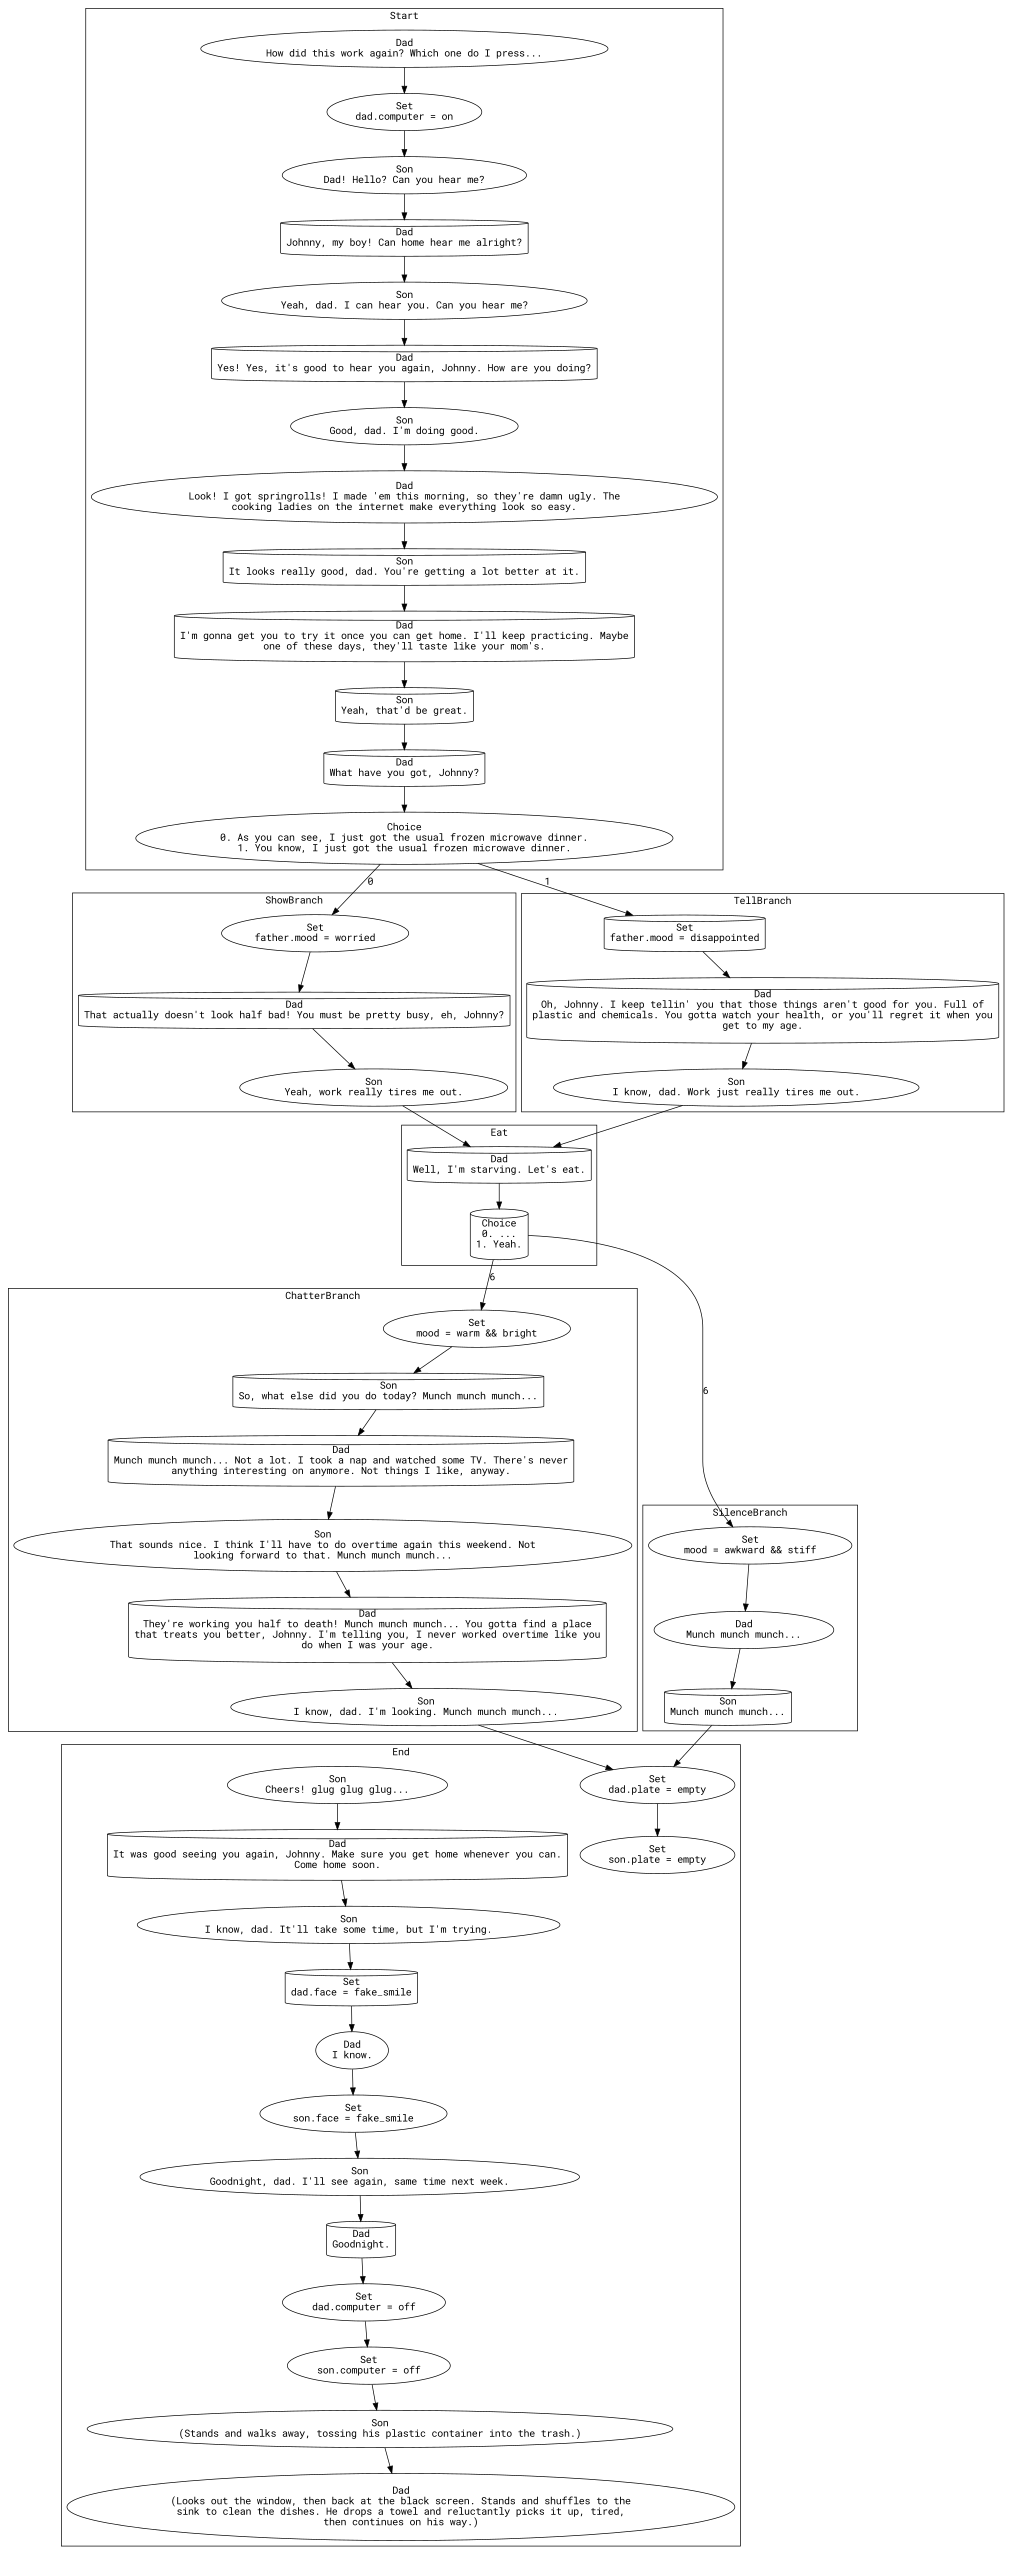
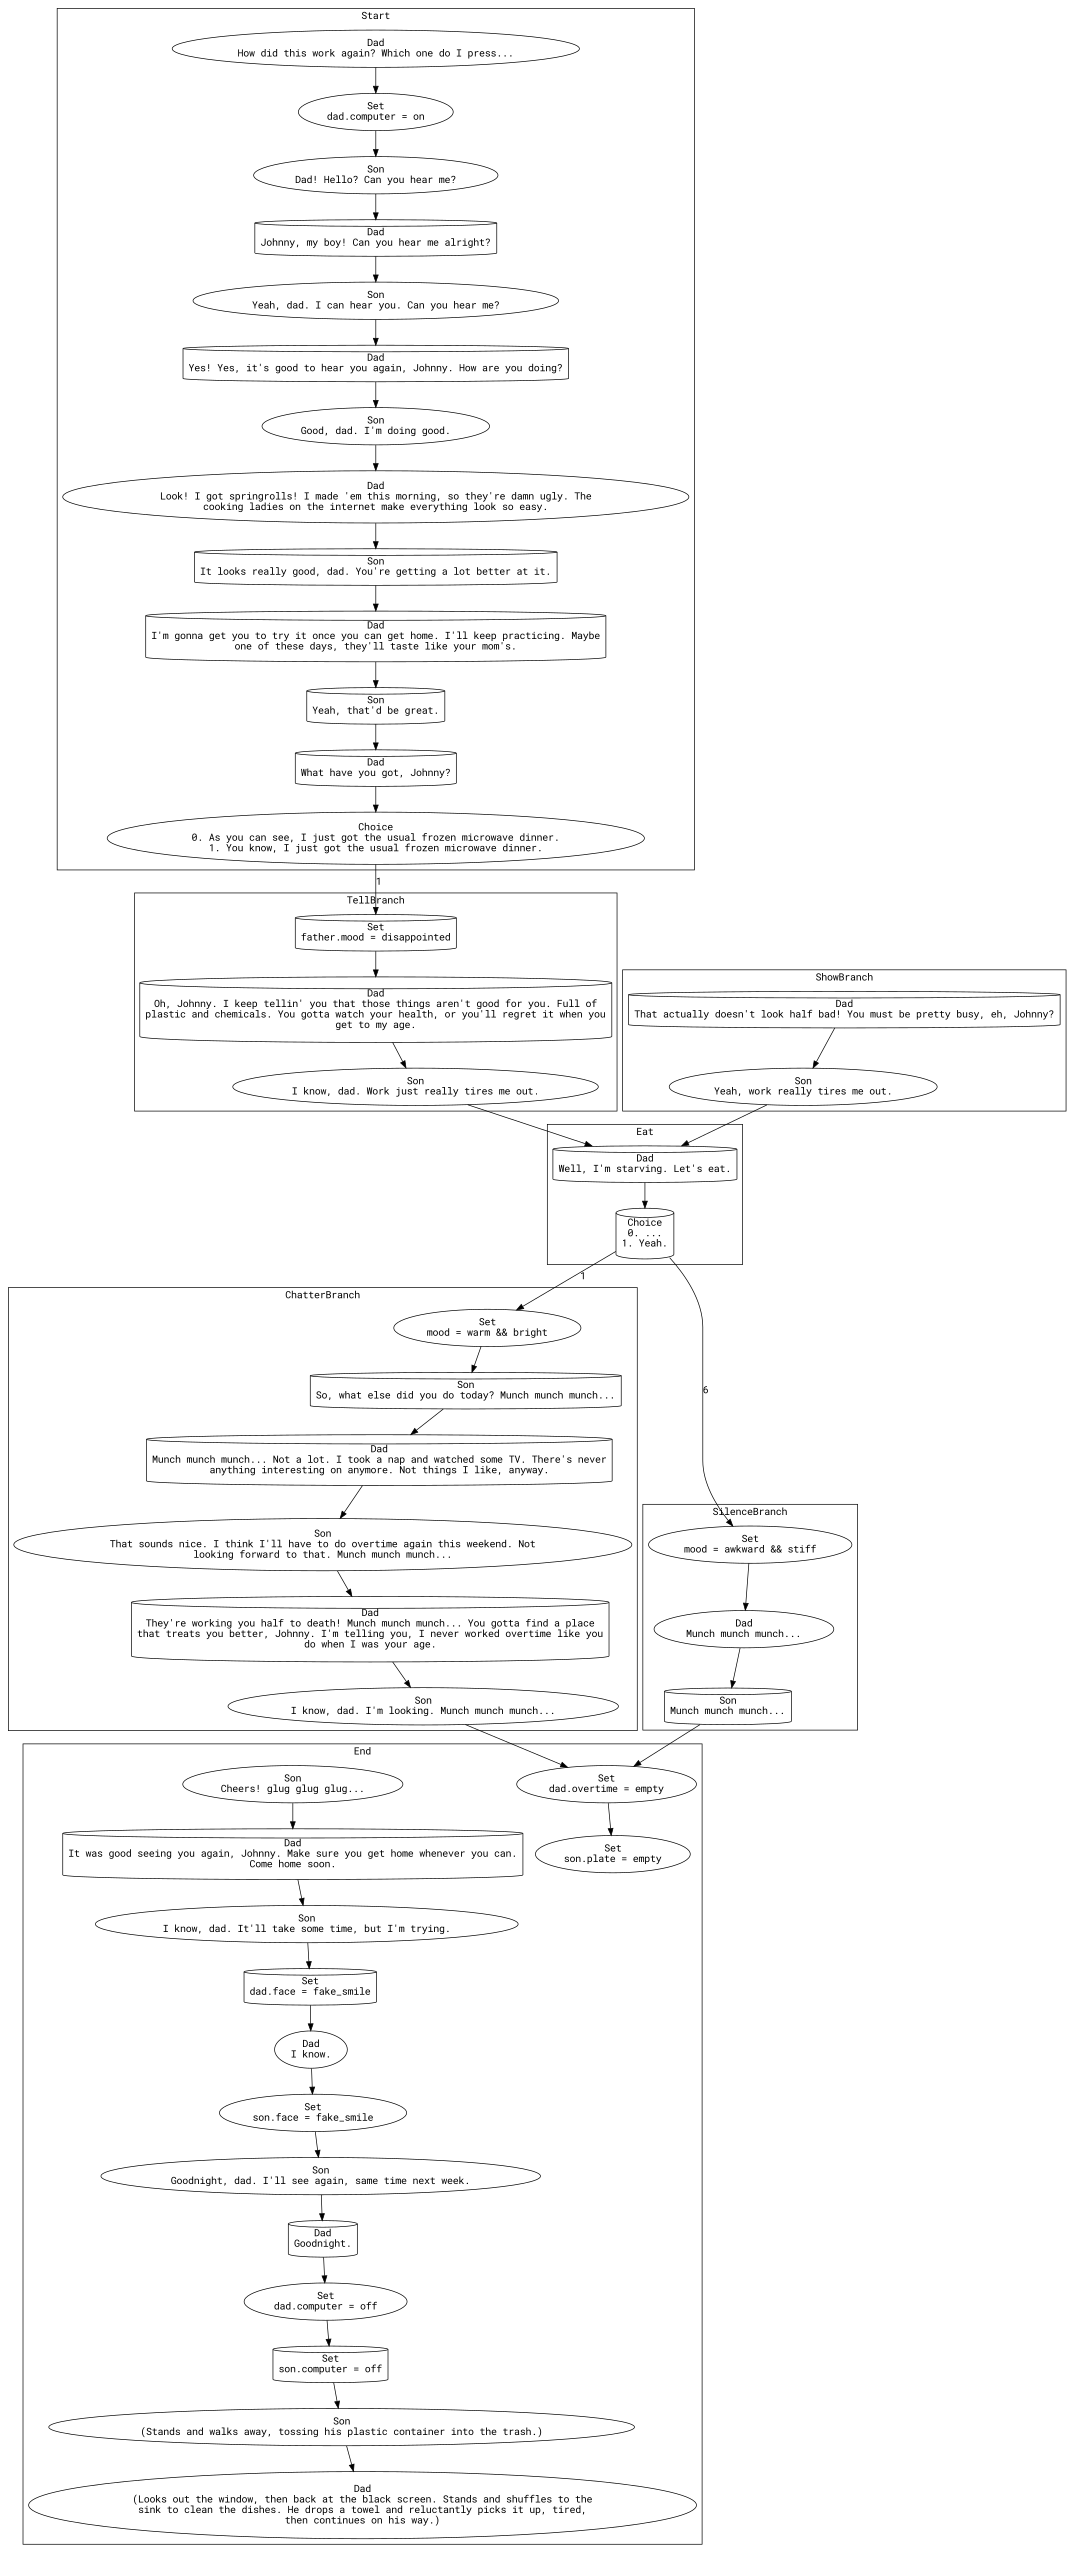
(404, 238) -> (376, 238)
(315, 933) -> none
(493, 1278) -> (583, 1277)
(657, 1785) -> (607, 1784)
(369, 2366) -> (330, 2364)
